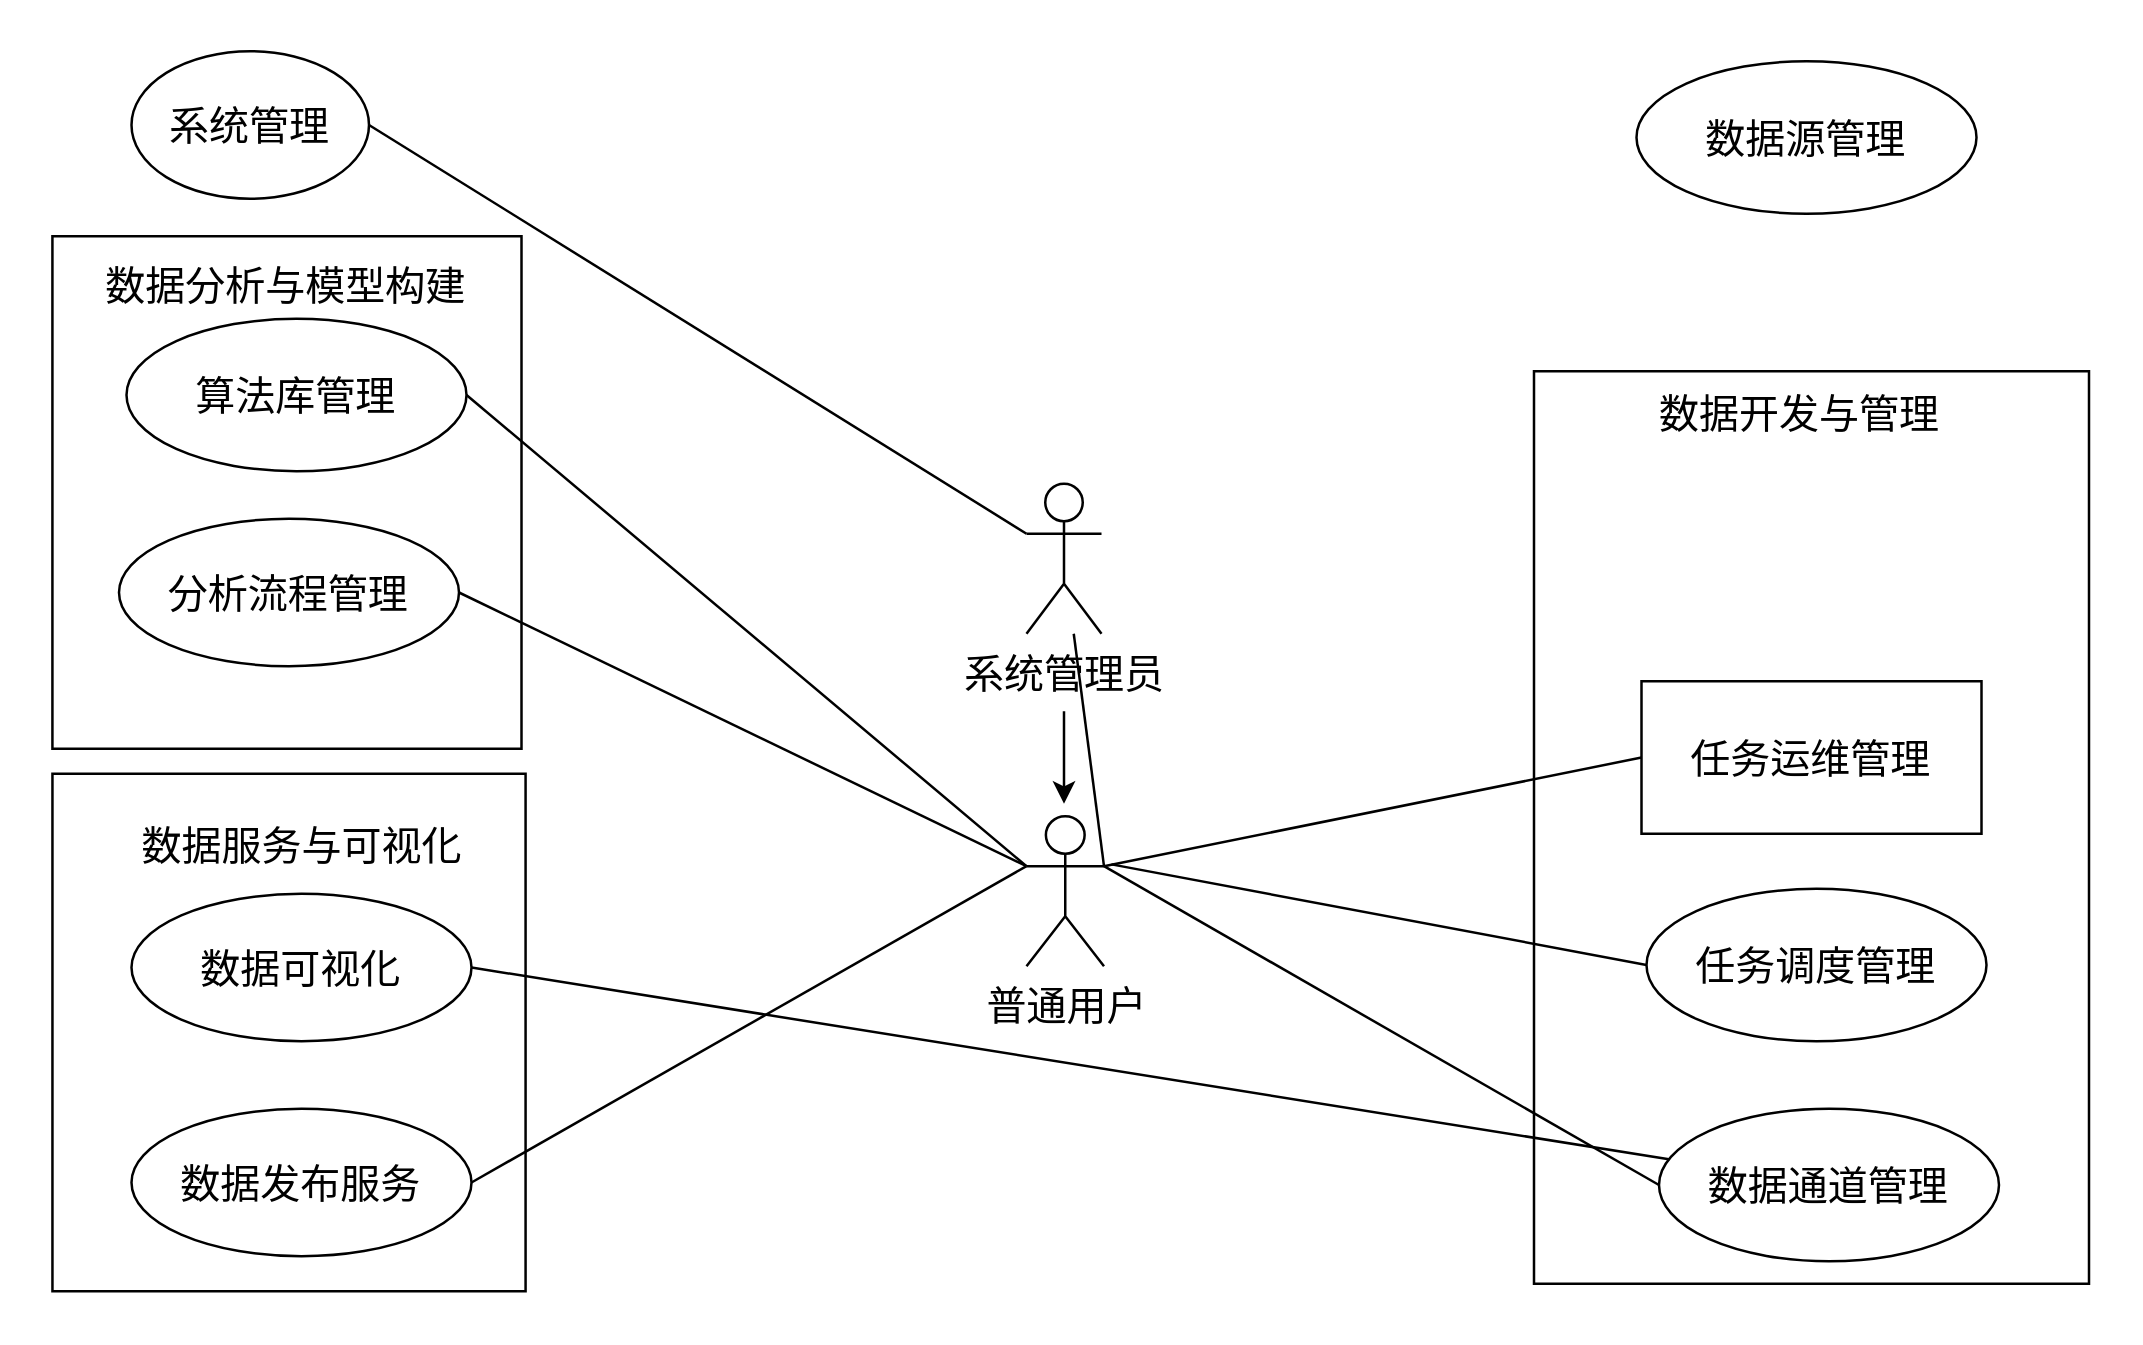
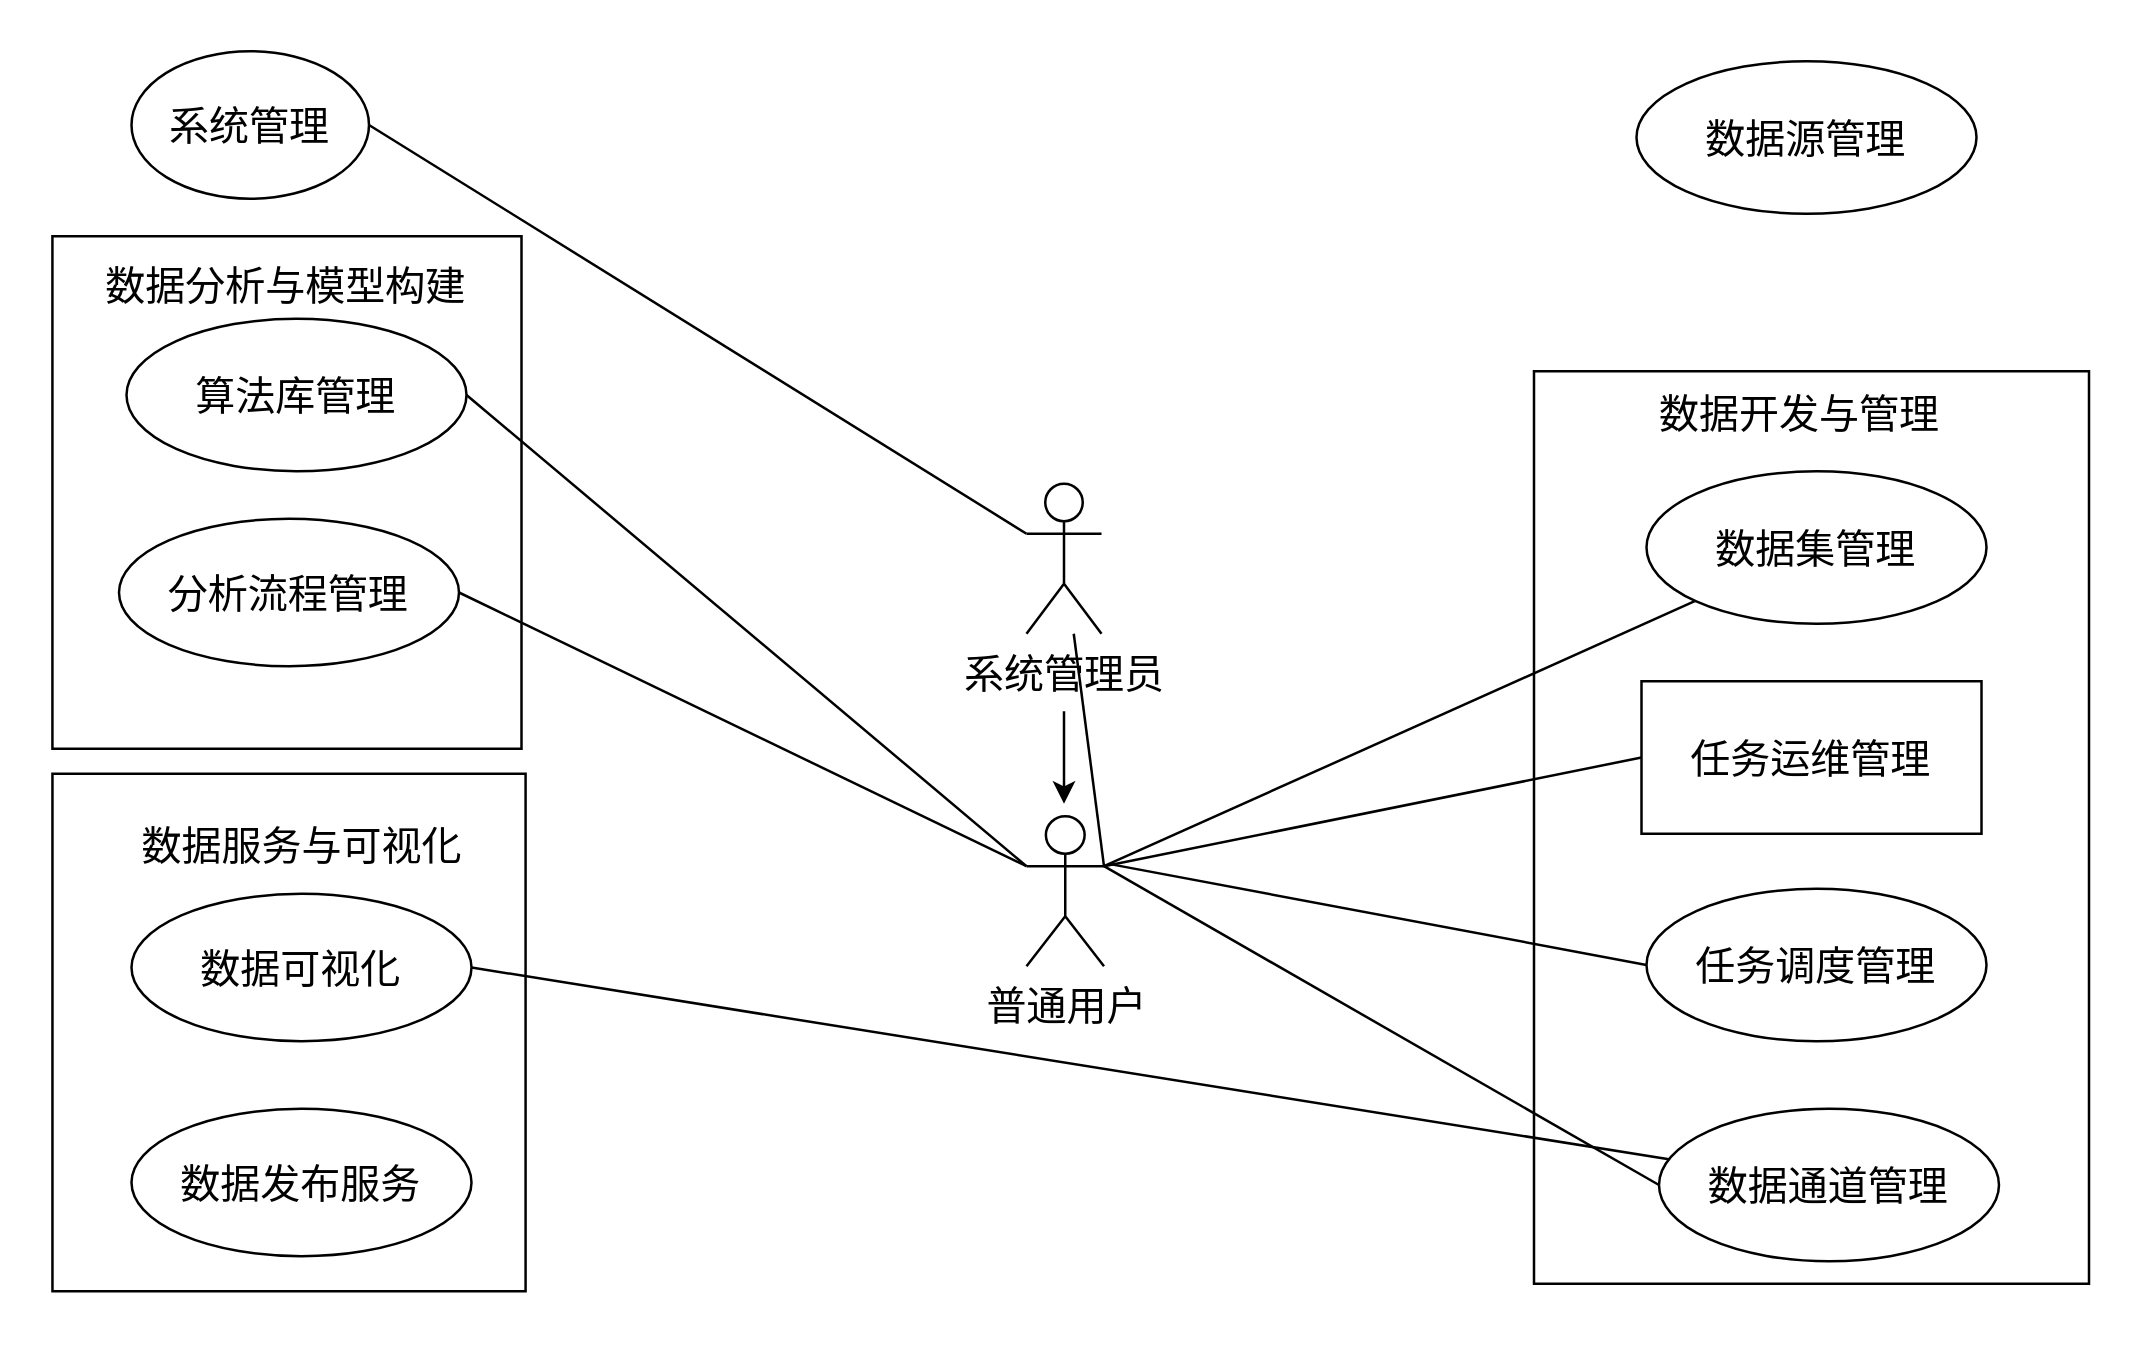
none -> (1816, 548)
none -> (1407, 730)
(616, 1100) -> none
